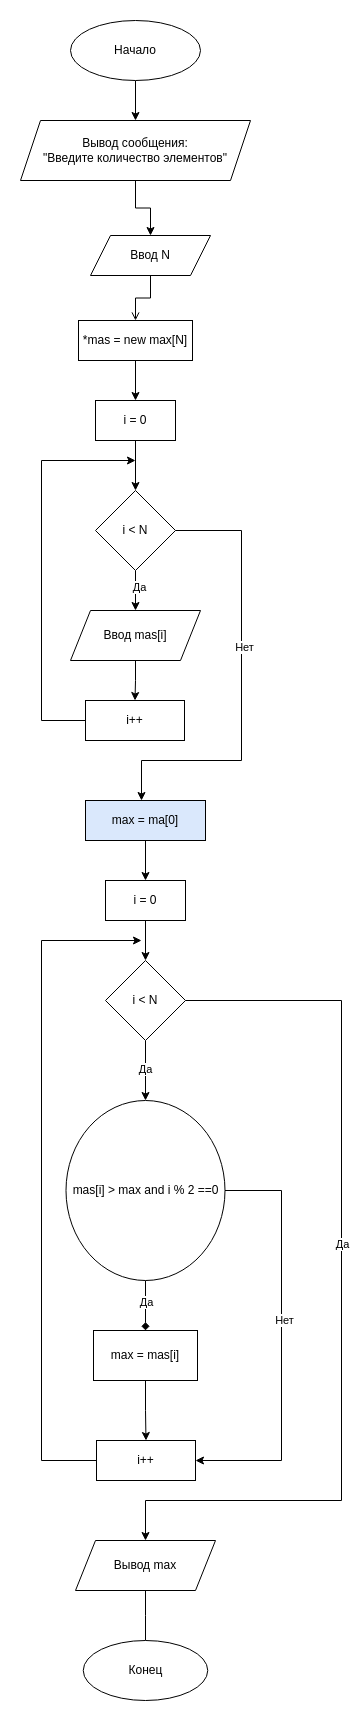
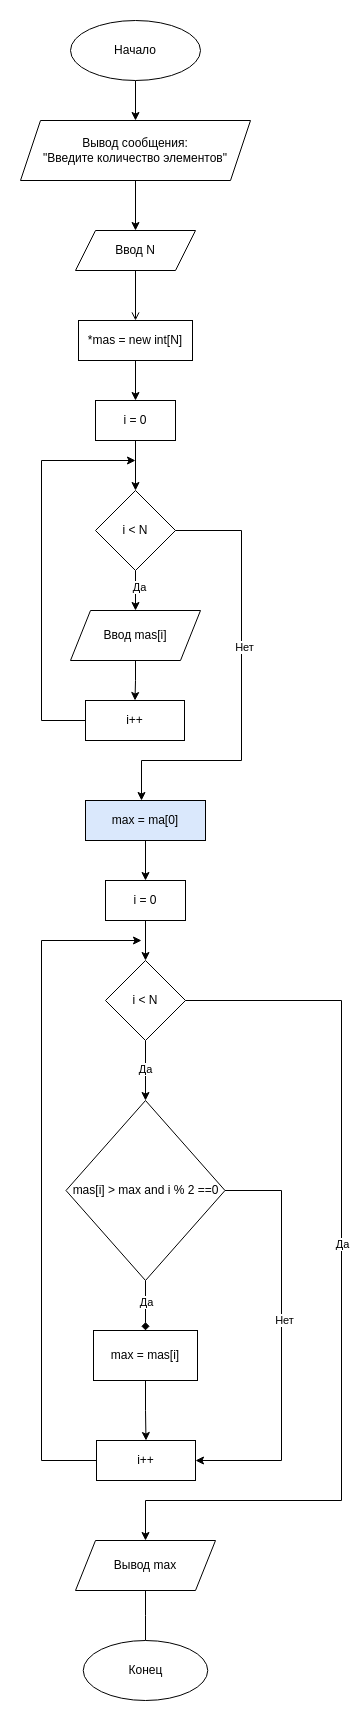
(151, 256) -> (136, 251)
(136, 341) -> (136, 341)
(146, 1191) -> (146, 1191)
